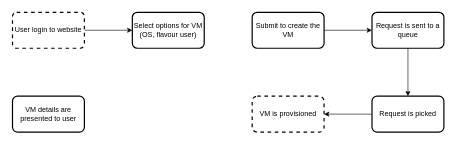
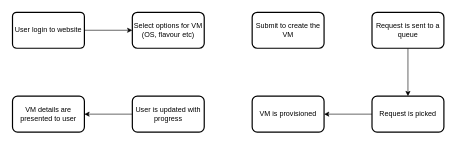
(48, 30) -> (48, 30)
(168, 30) -> (168, 30)
(366, 30) -> none
none -> (131, 114)
none -> (168, 114)
(288, 114) -> (288, 114)
